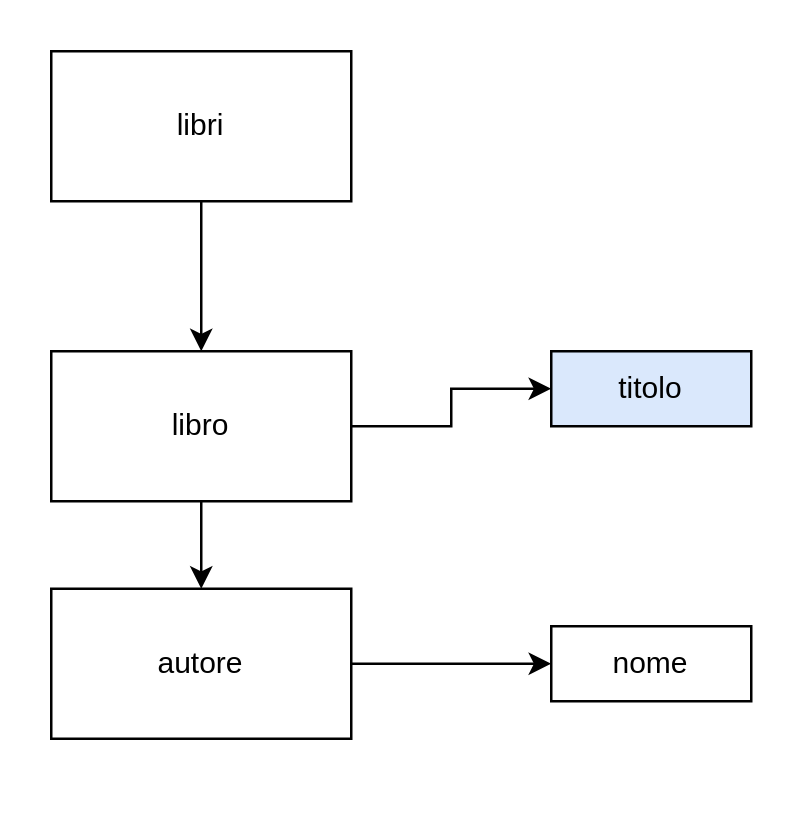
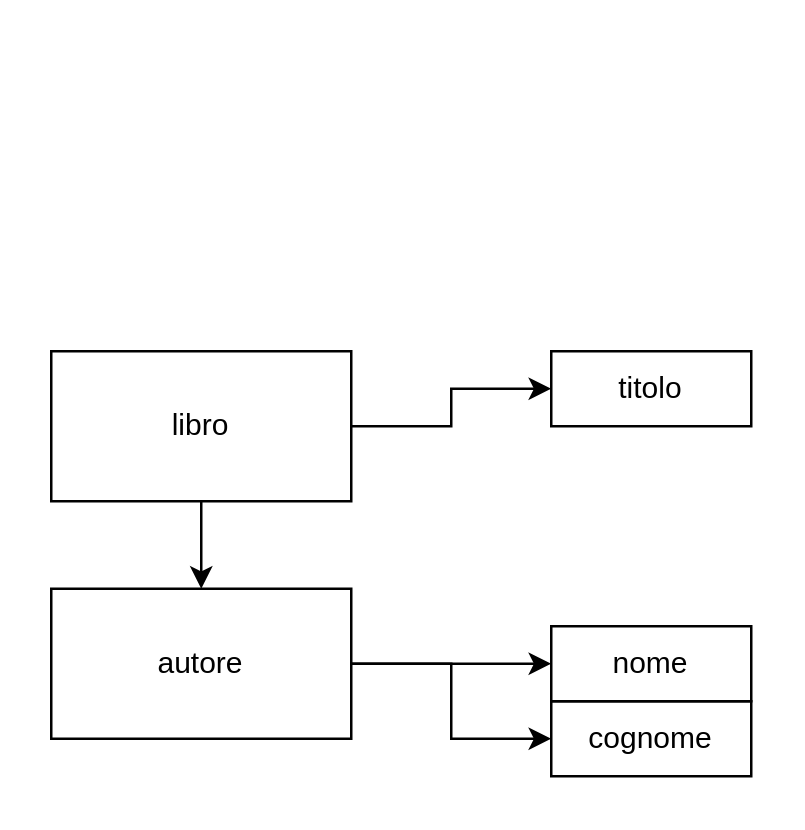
(201, 126) -> none
(201, 268) -> none
(651, 389) -> (651, 389)
none -> (457, 739)
none -> (651, 739)
